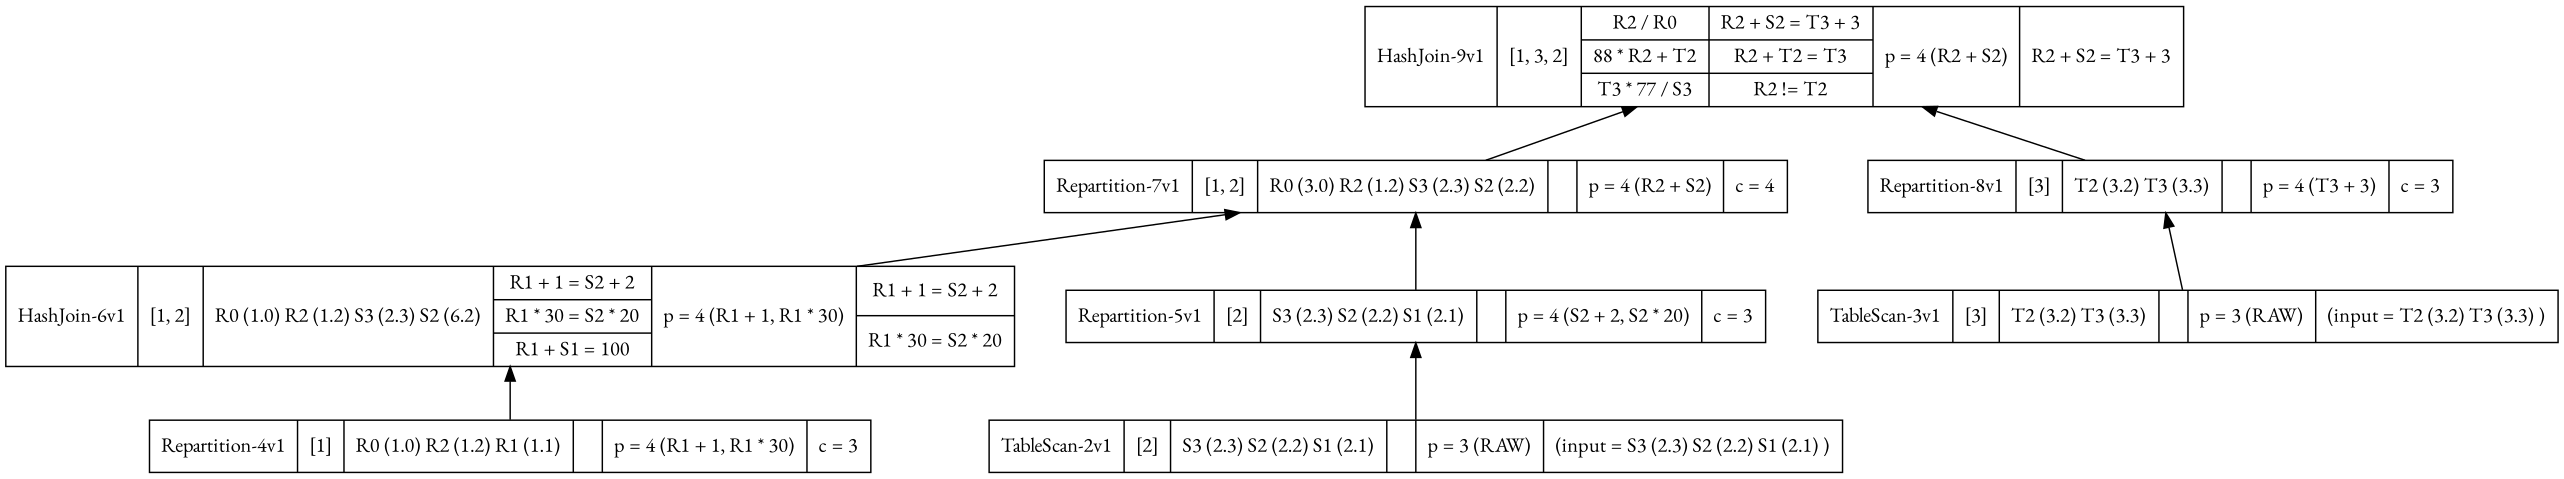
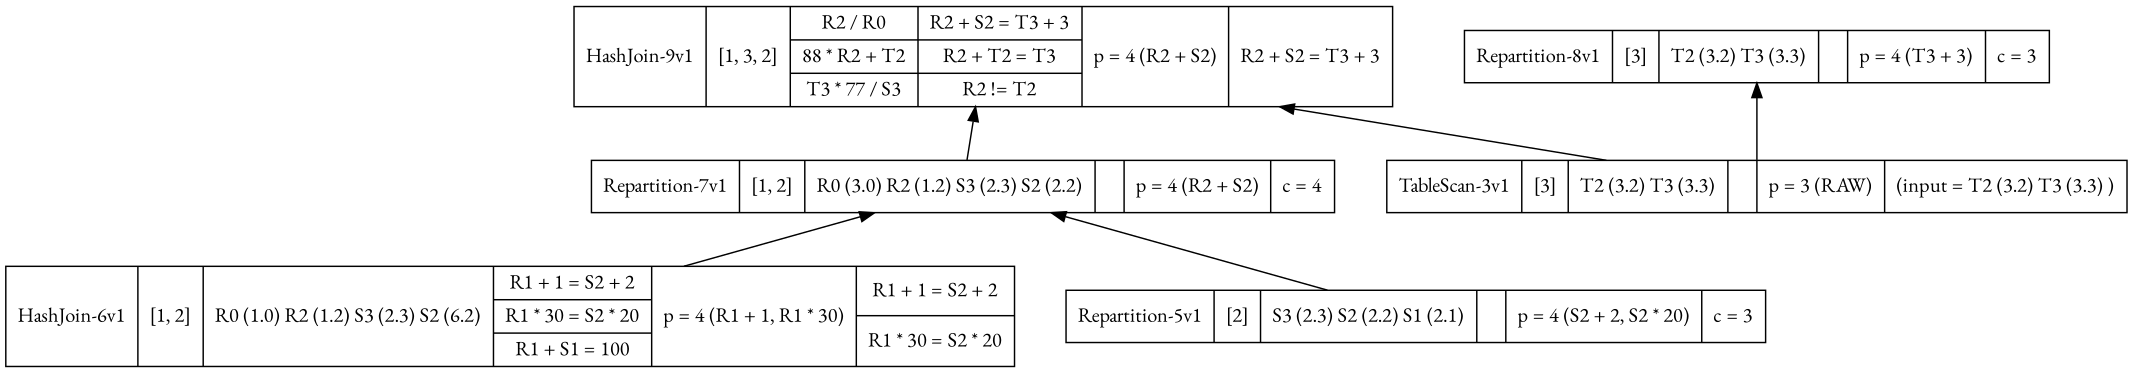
(2011, 136) -> (1450, 135)
(510, 446) -> none
(1416, 446) -> none
